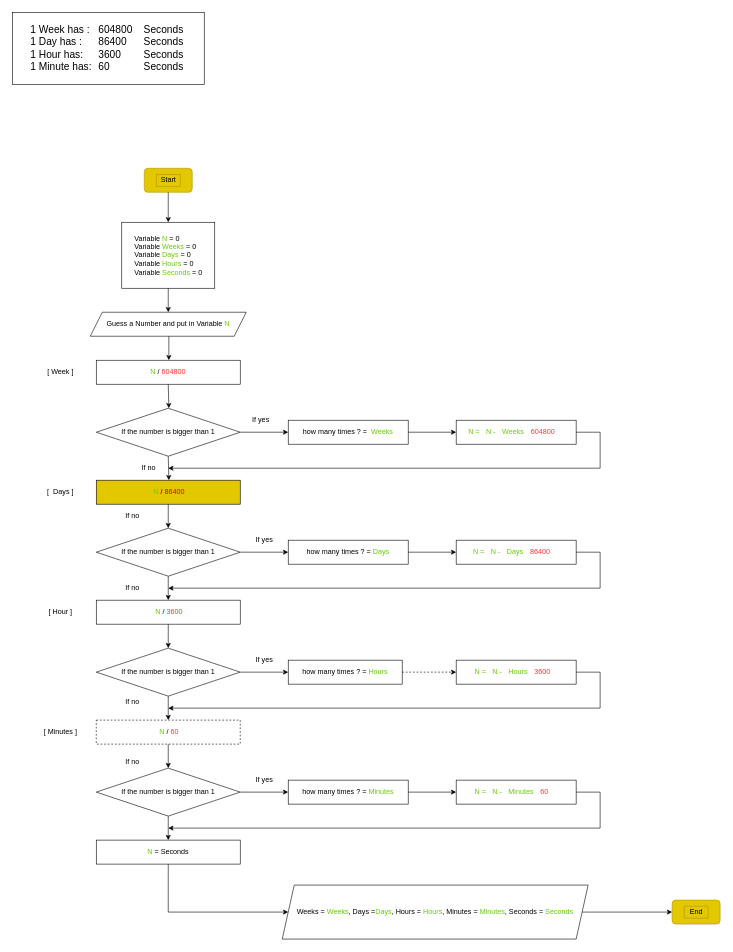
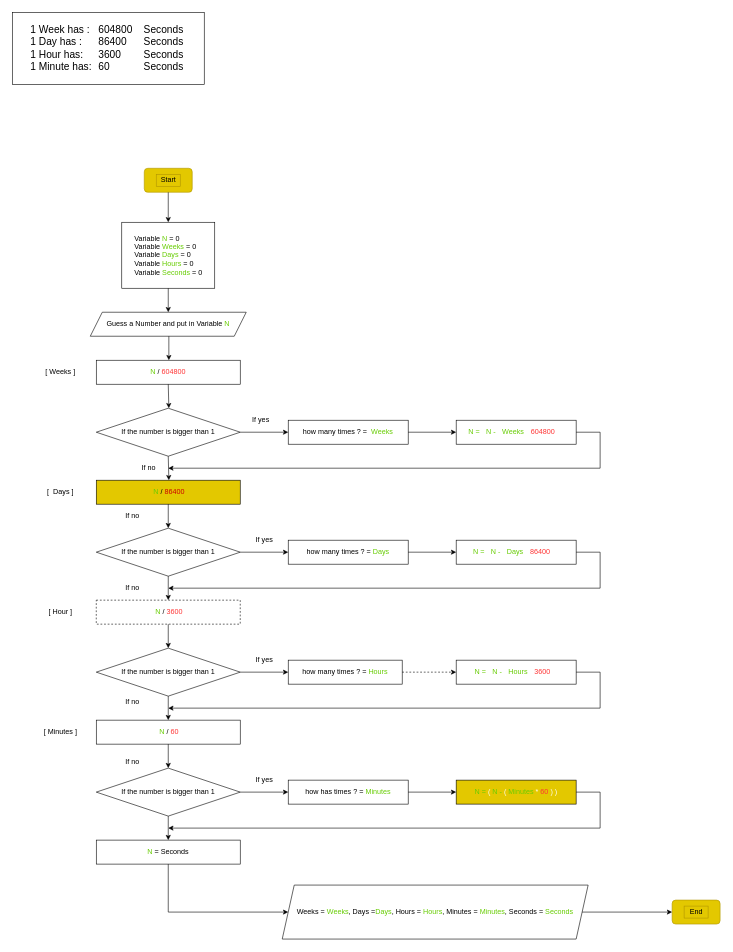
(61, 372) -> (61, 372)
(168, 612) -> (168, 612)
(168, 732) -> (168, 732)
(348, 792) -> (348, 792)
(516, 792) -> (516, 792)
